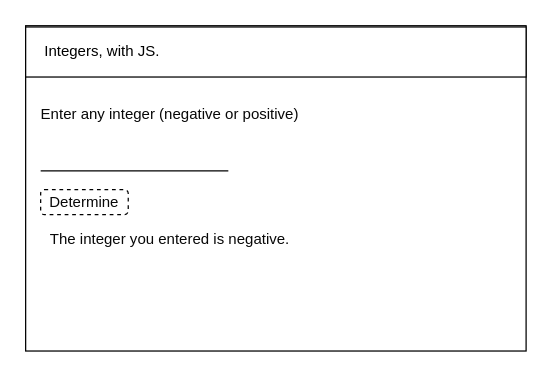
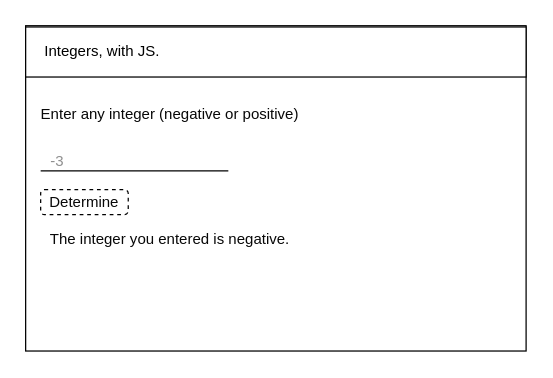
none -> (57, 162)
